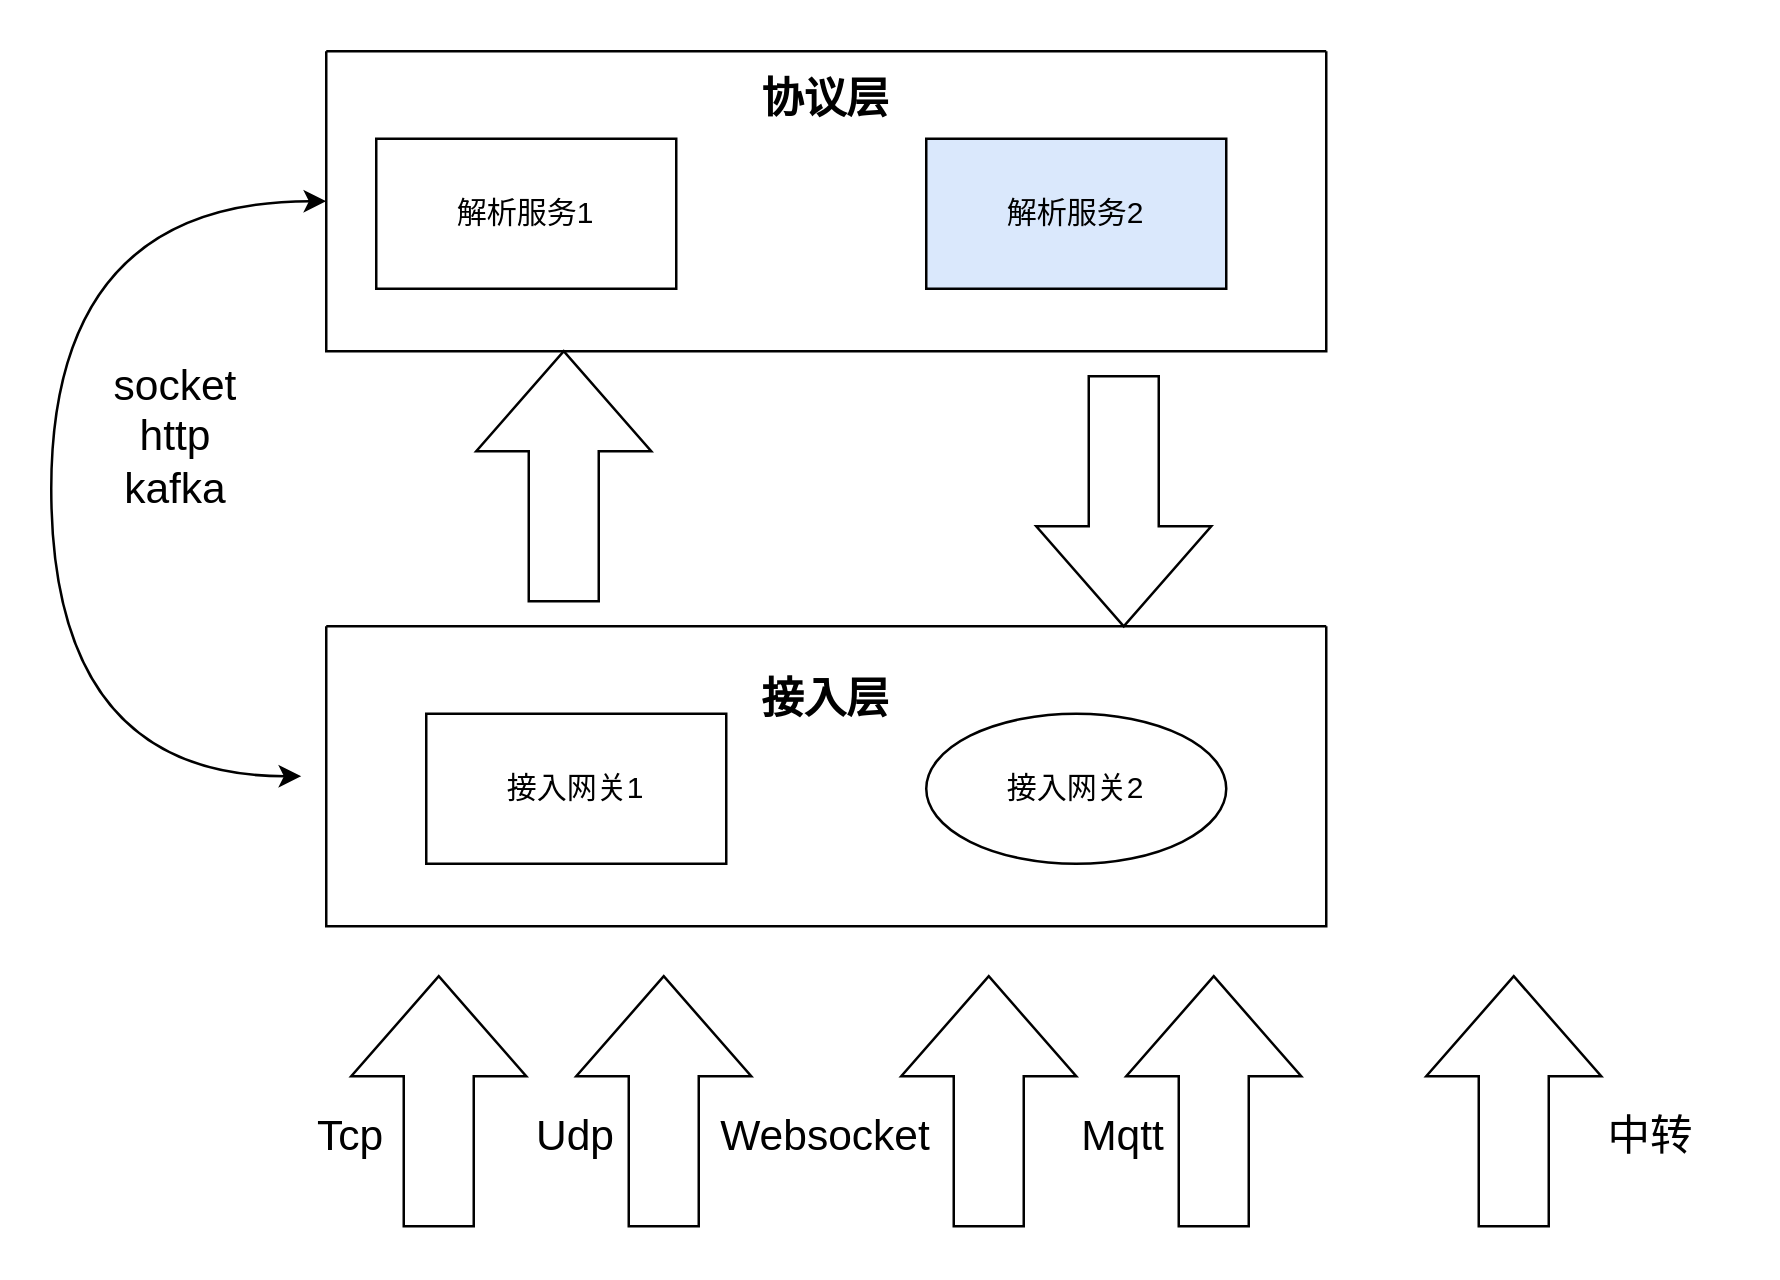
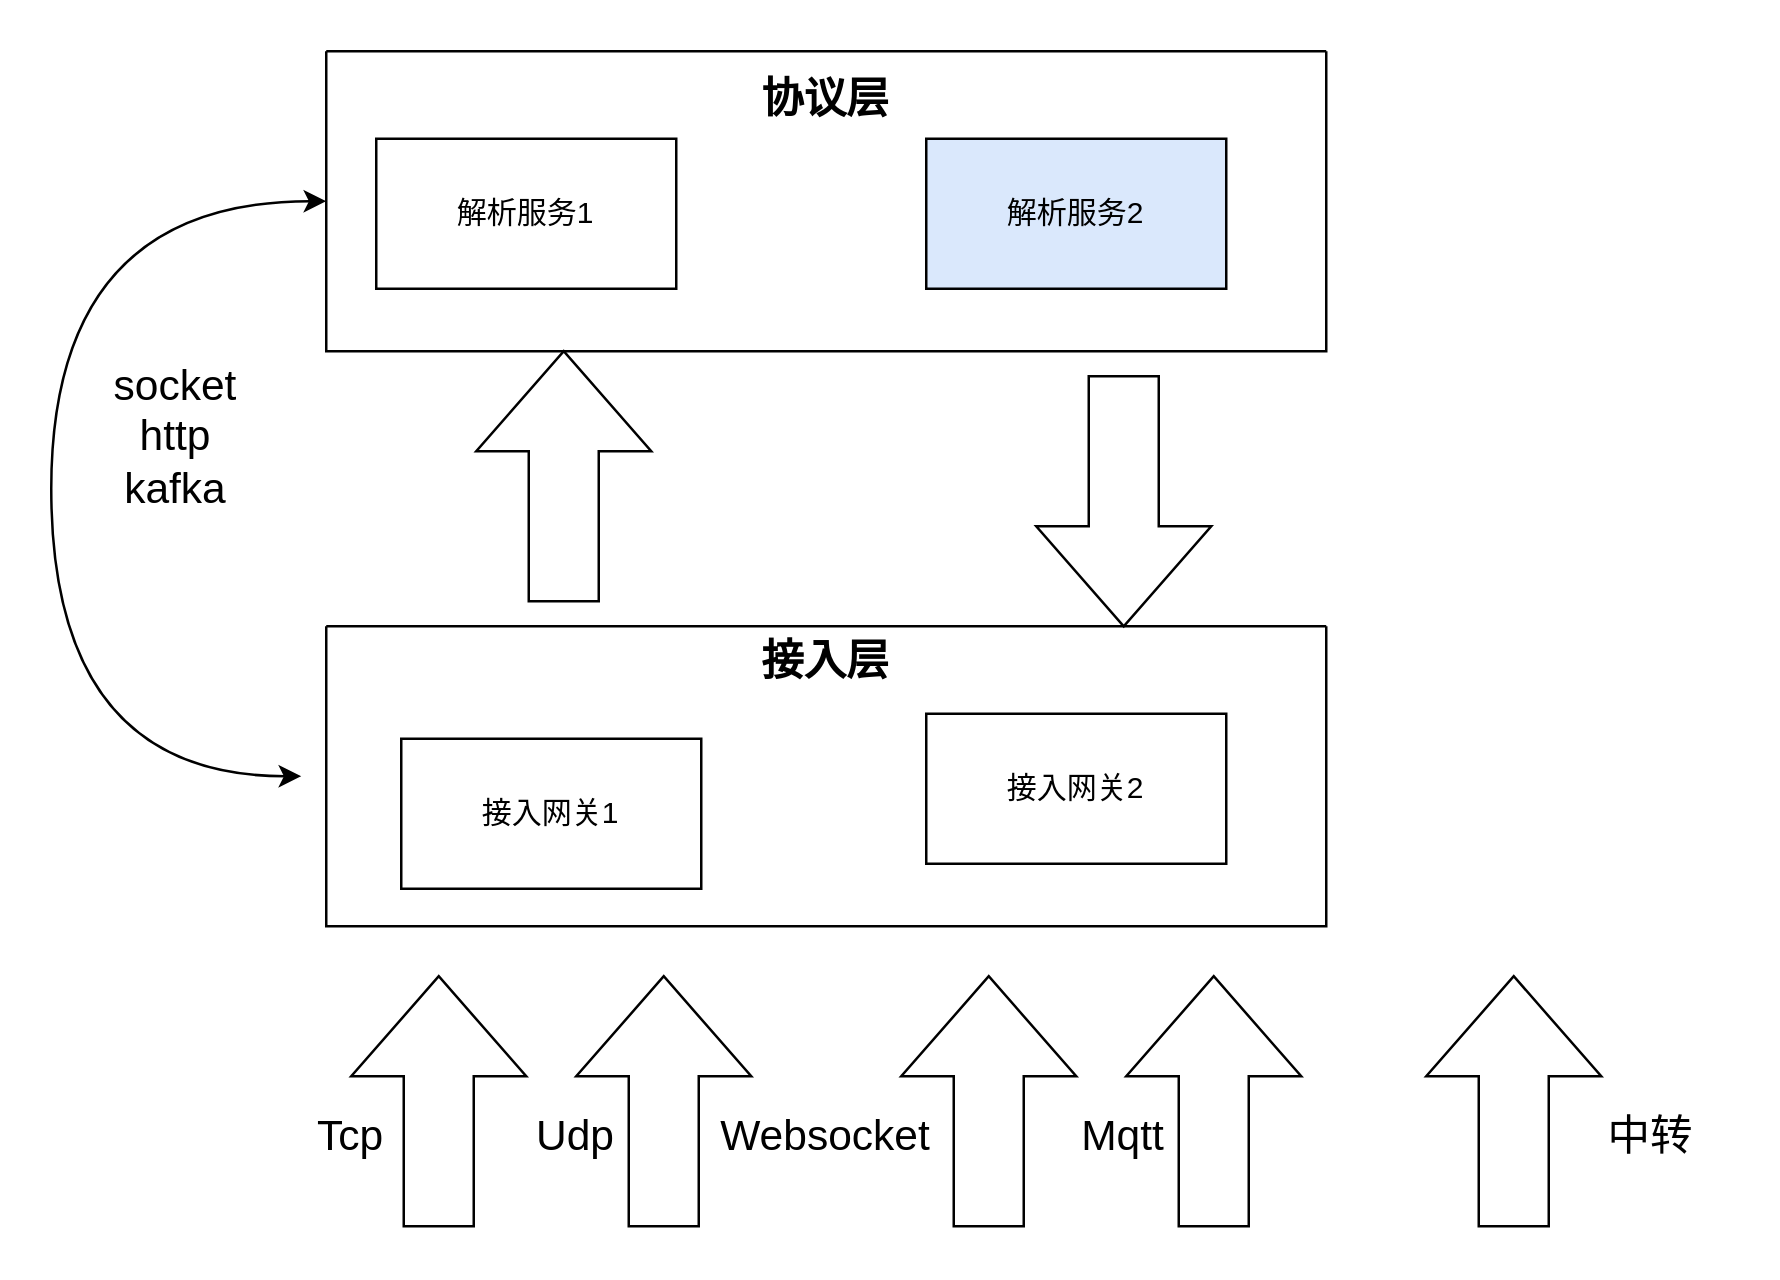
(826, 701) -> (826, 664)
(576, 789) -> (551, 814)
(1076, 789) -> (1076, 789)
